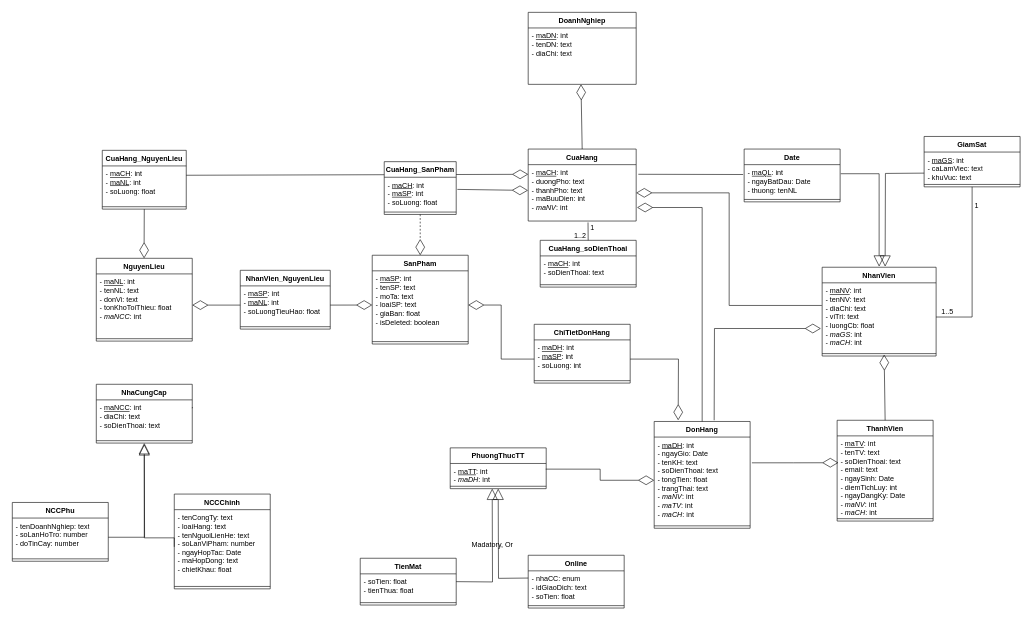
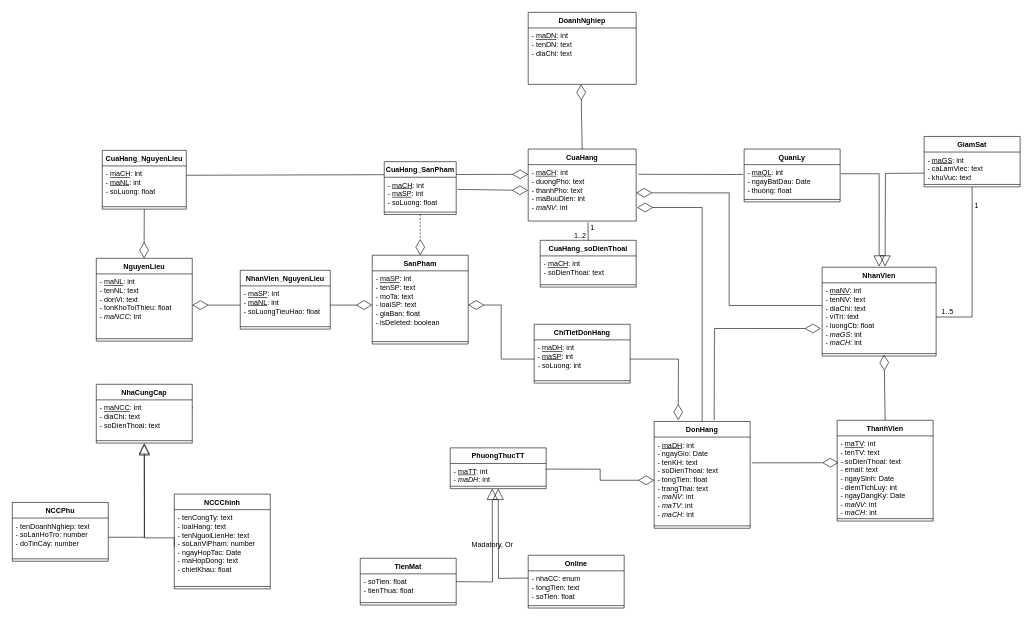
(792, 158) -> (792, 158)
(781, 182) -> (781, 182)
(563, 588) -> (560, 588)
